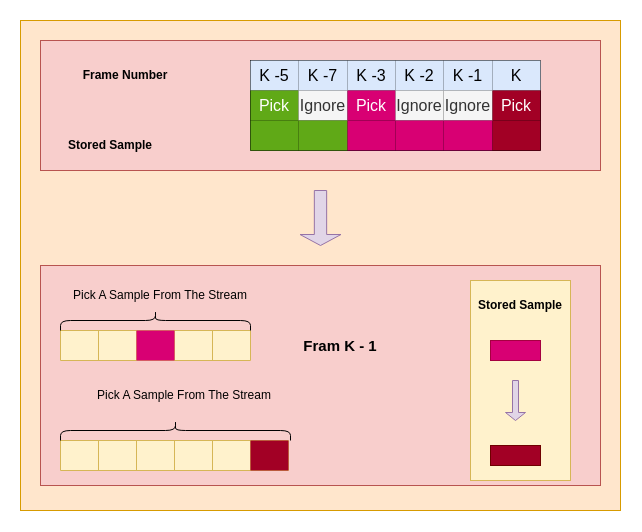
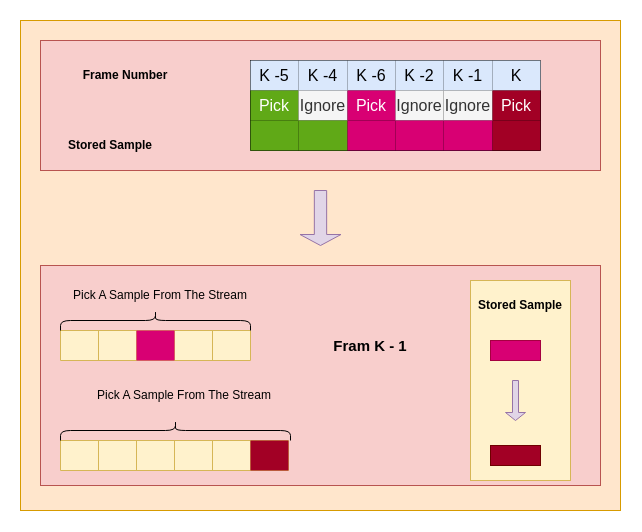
(323, 76) -> (323, 76)
(372, 76) -> (372, 76)
(341, 346) -> (371, 346)
